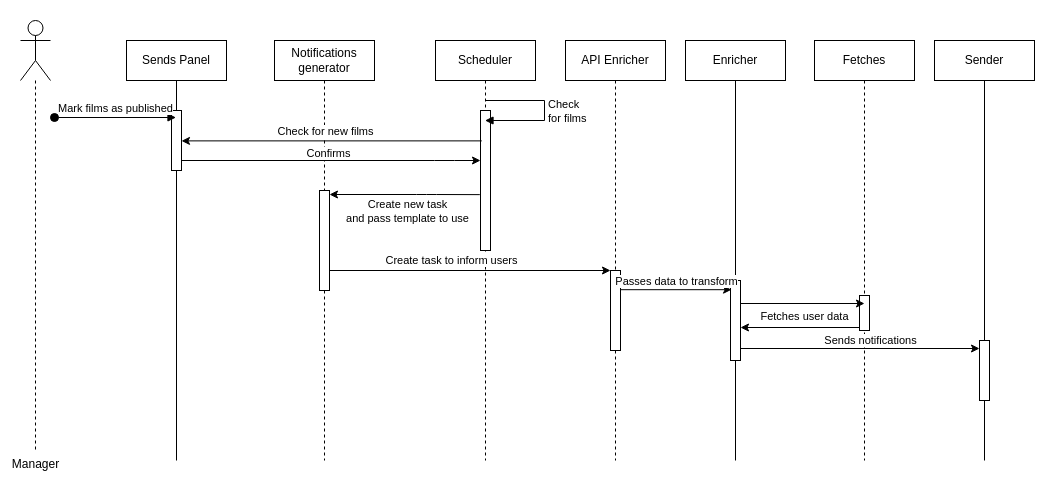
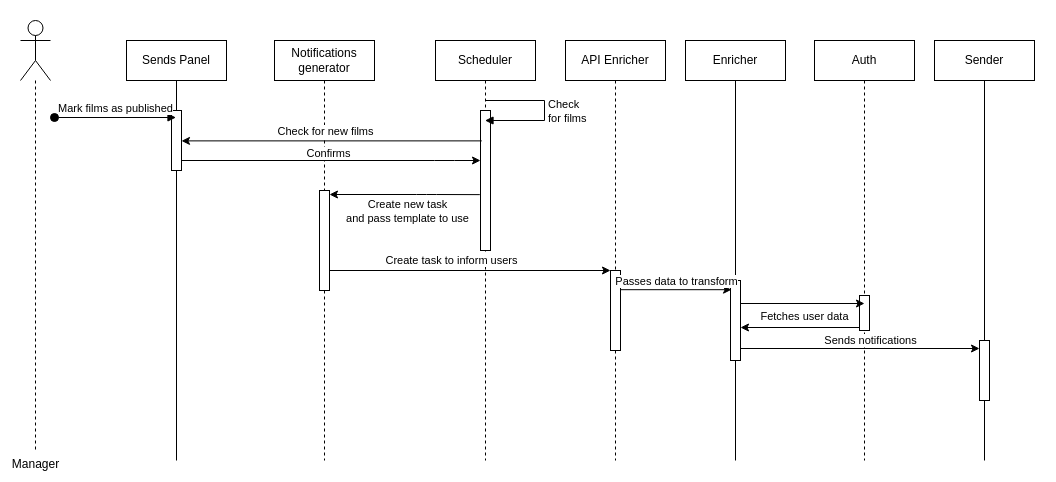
(865, 61) -> (865, 61)
